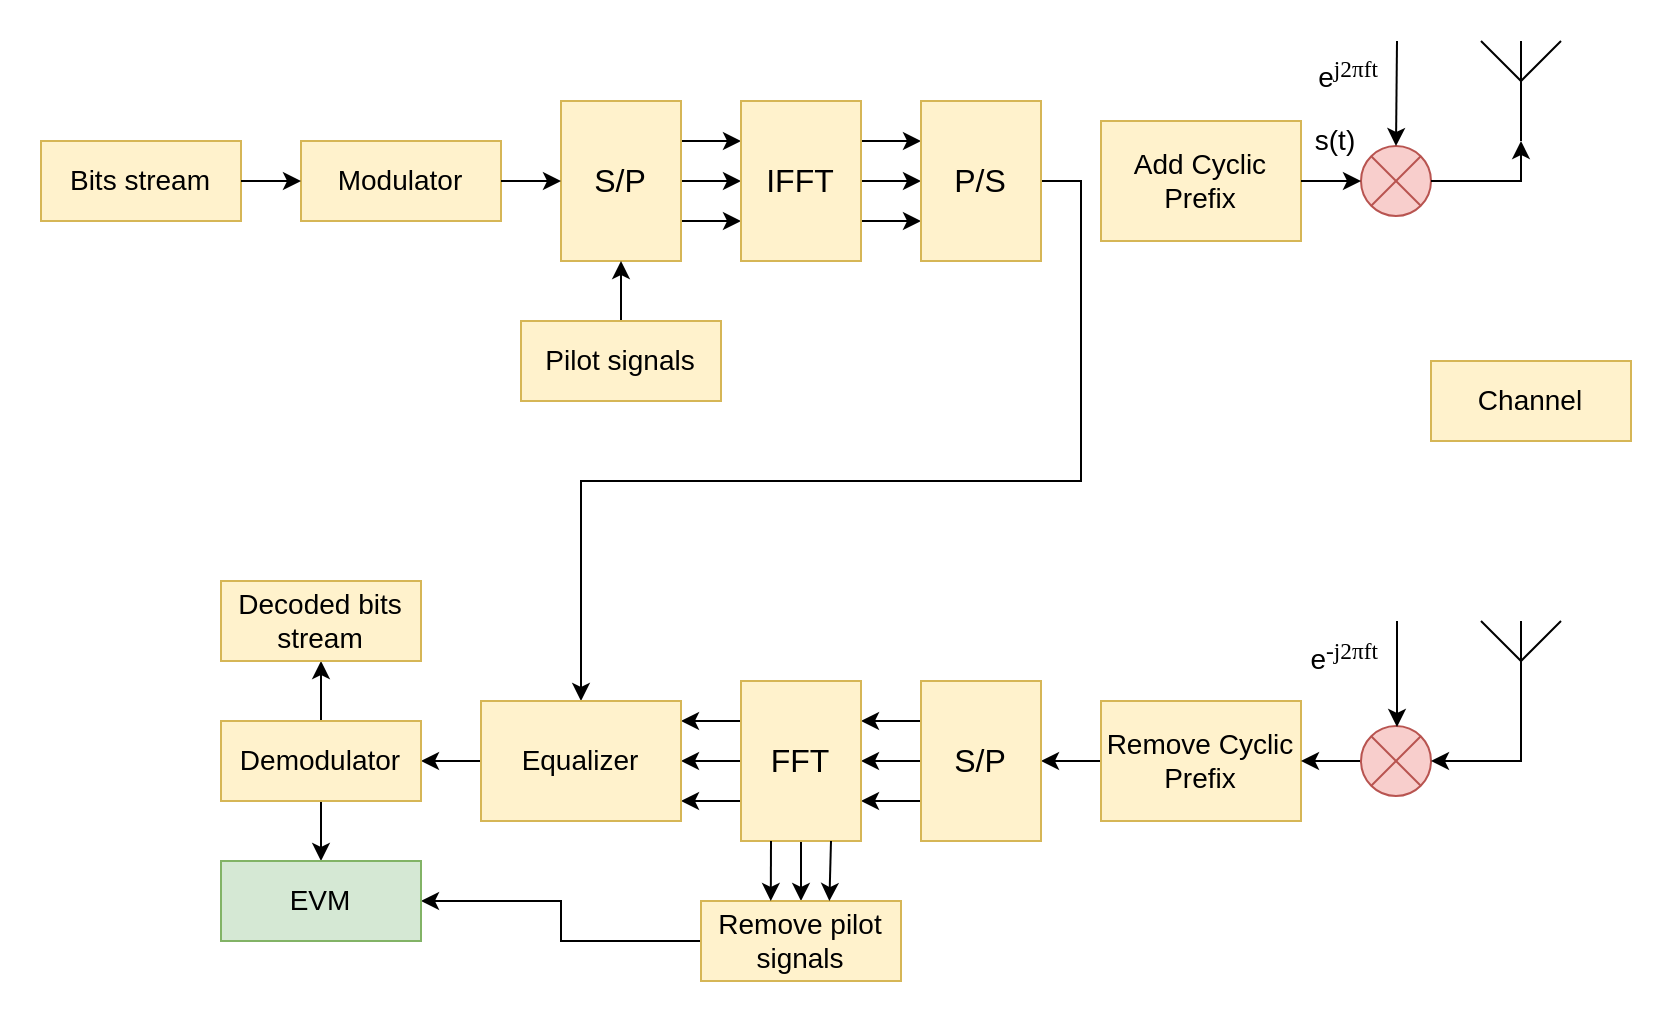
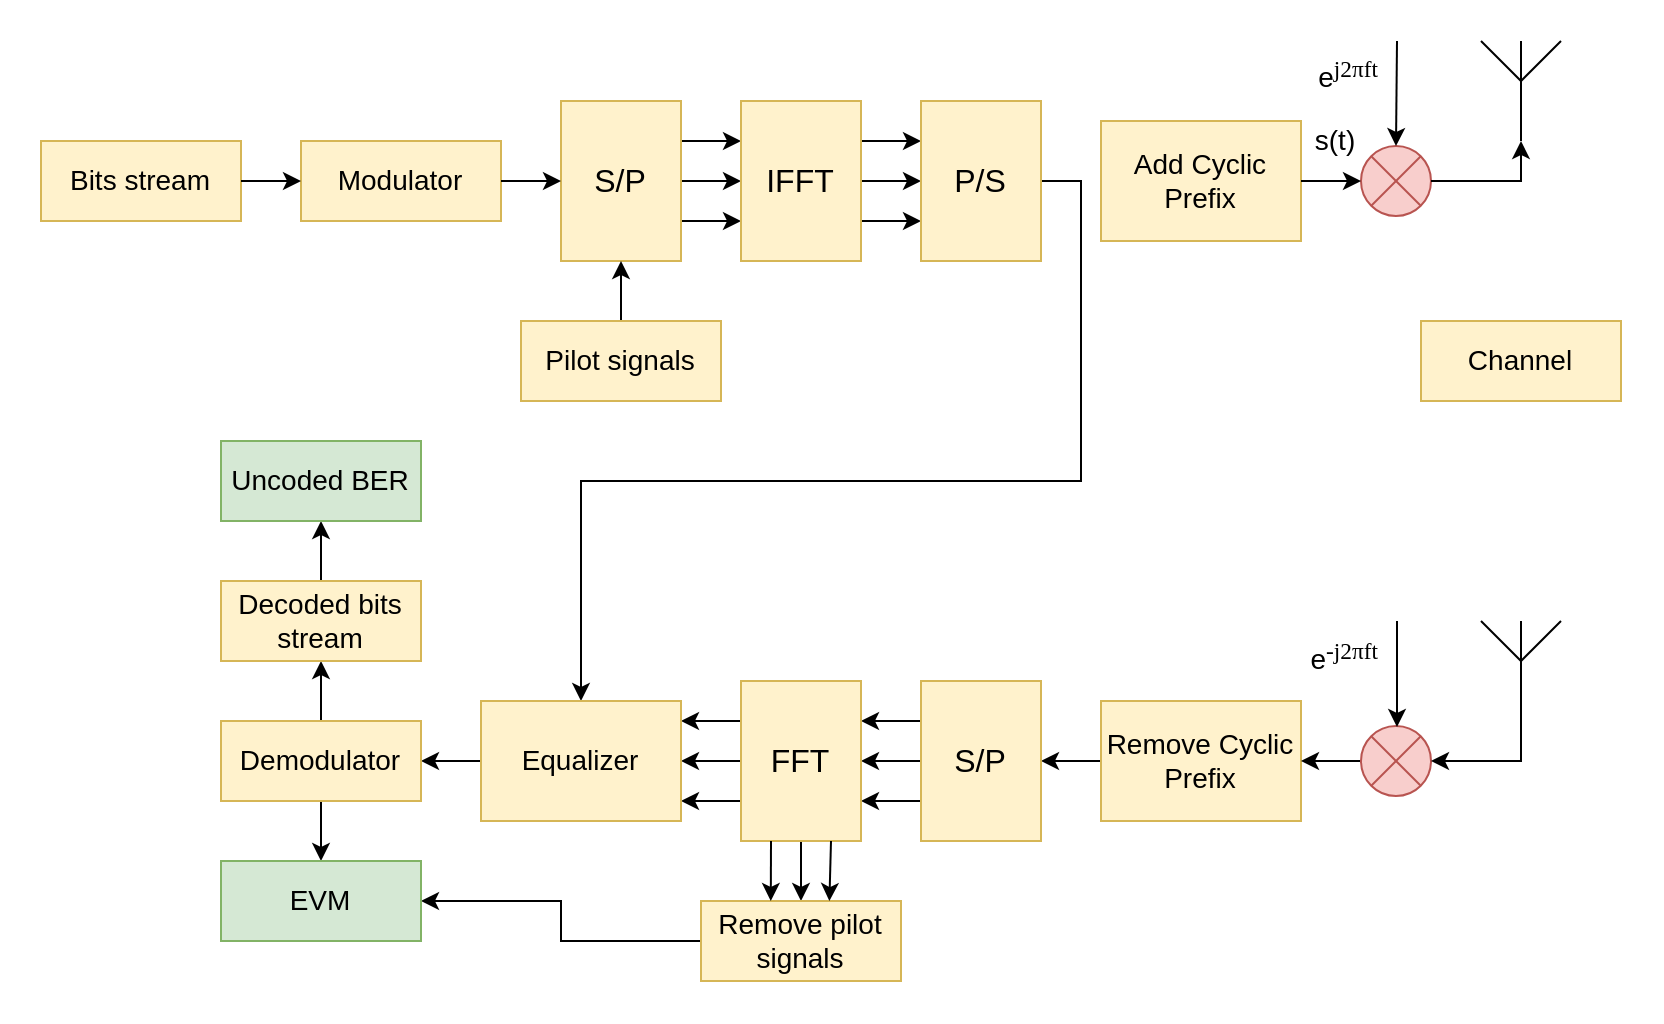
(1531, 401) -> (1521, 361)
none -> (321, 481)
none -> (321, 558)
